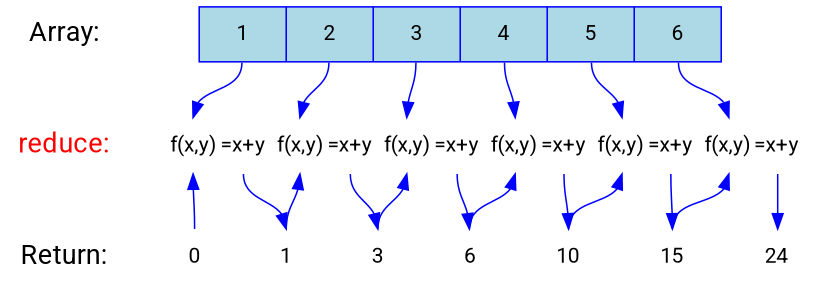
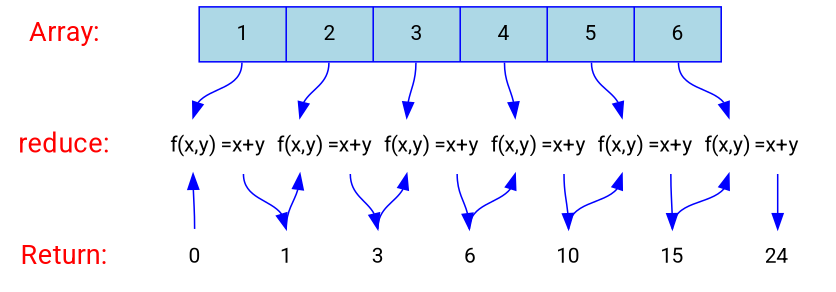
(65, 34) -> (65, 34)
(65, 257) -> (65, 257)
